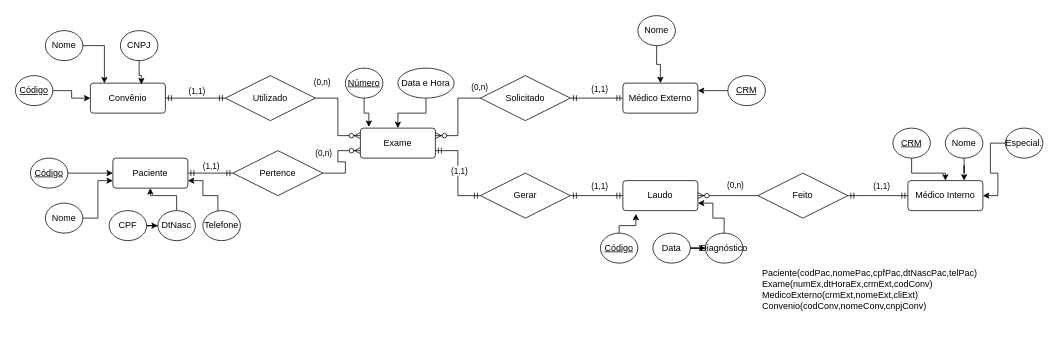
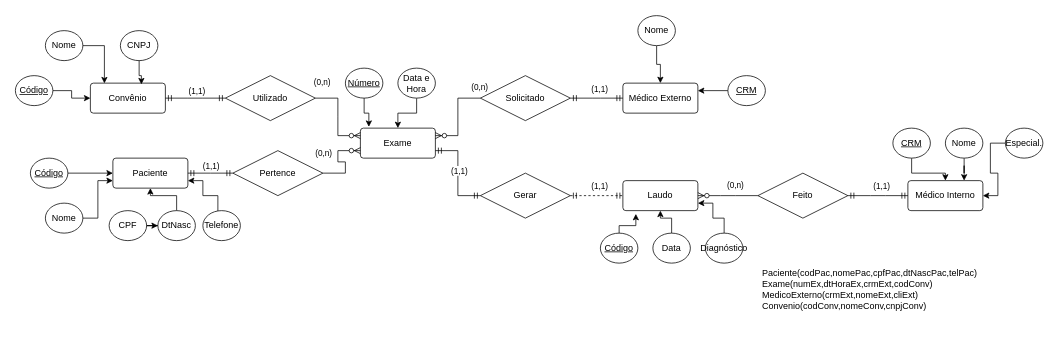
(426, 83) -> (417, 83)
(596, 195) -> (596, 195)
(700, 248) -> (672, 219)
